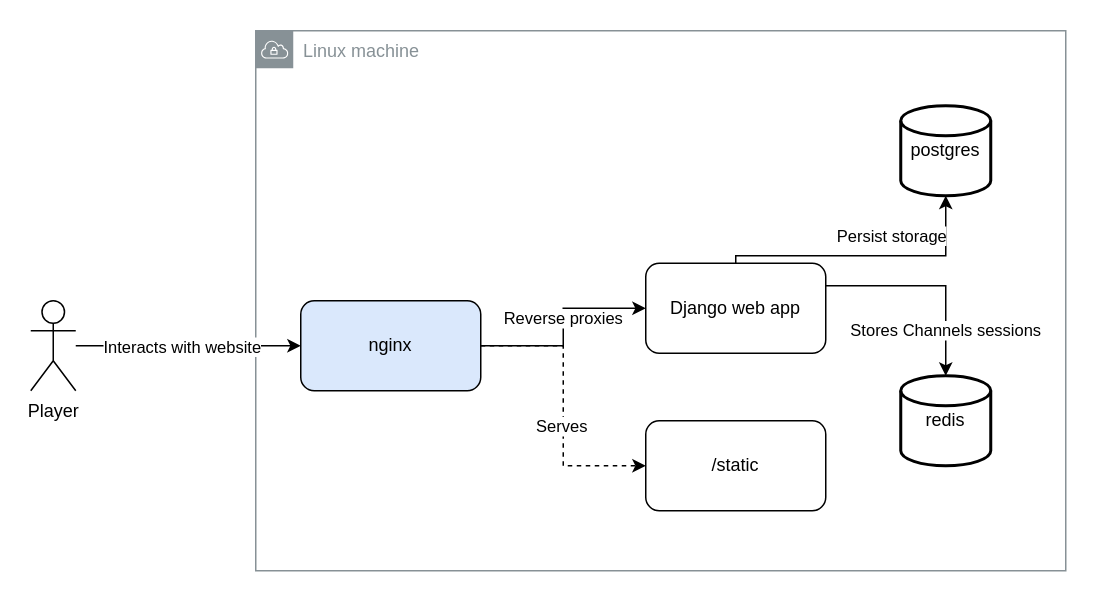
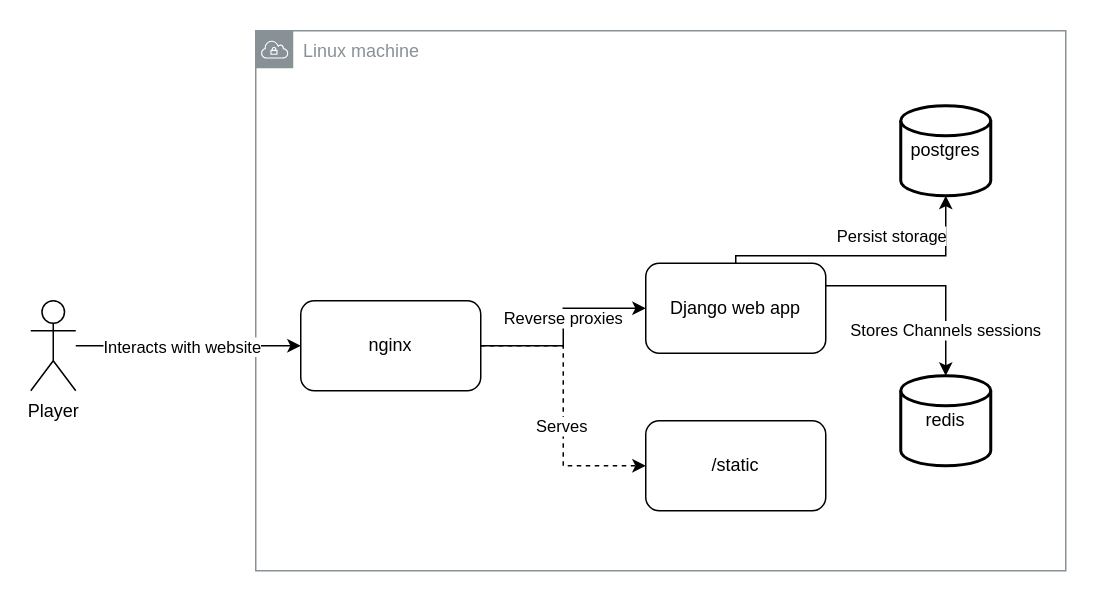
(391, 346) -> (391, 346)
